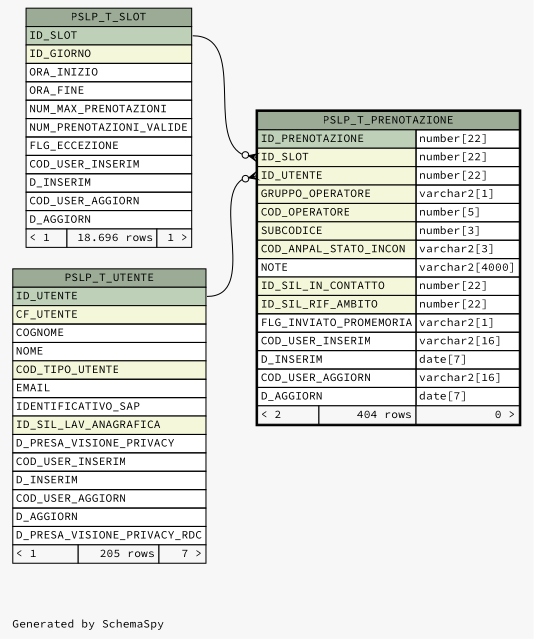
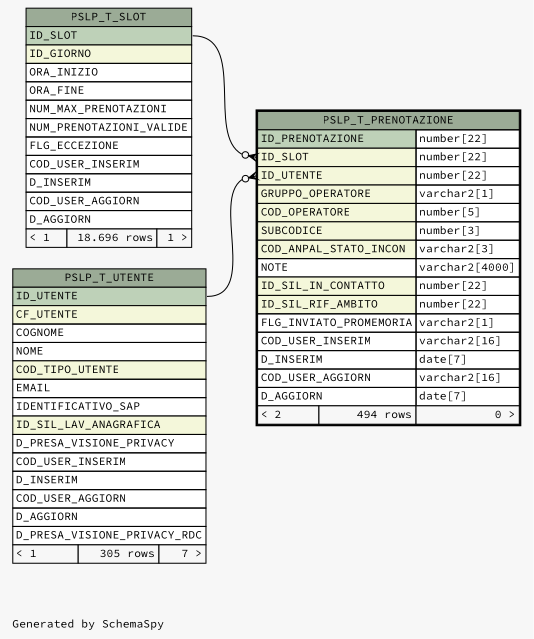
(385, 415) -> (385, 415)
(128, 554) -> (128, 554)
